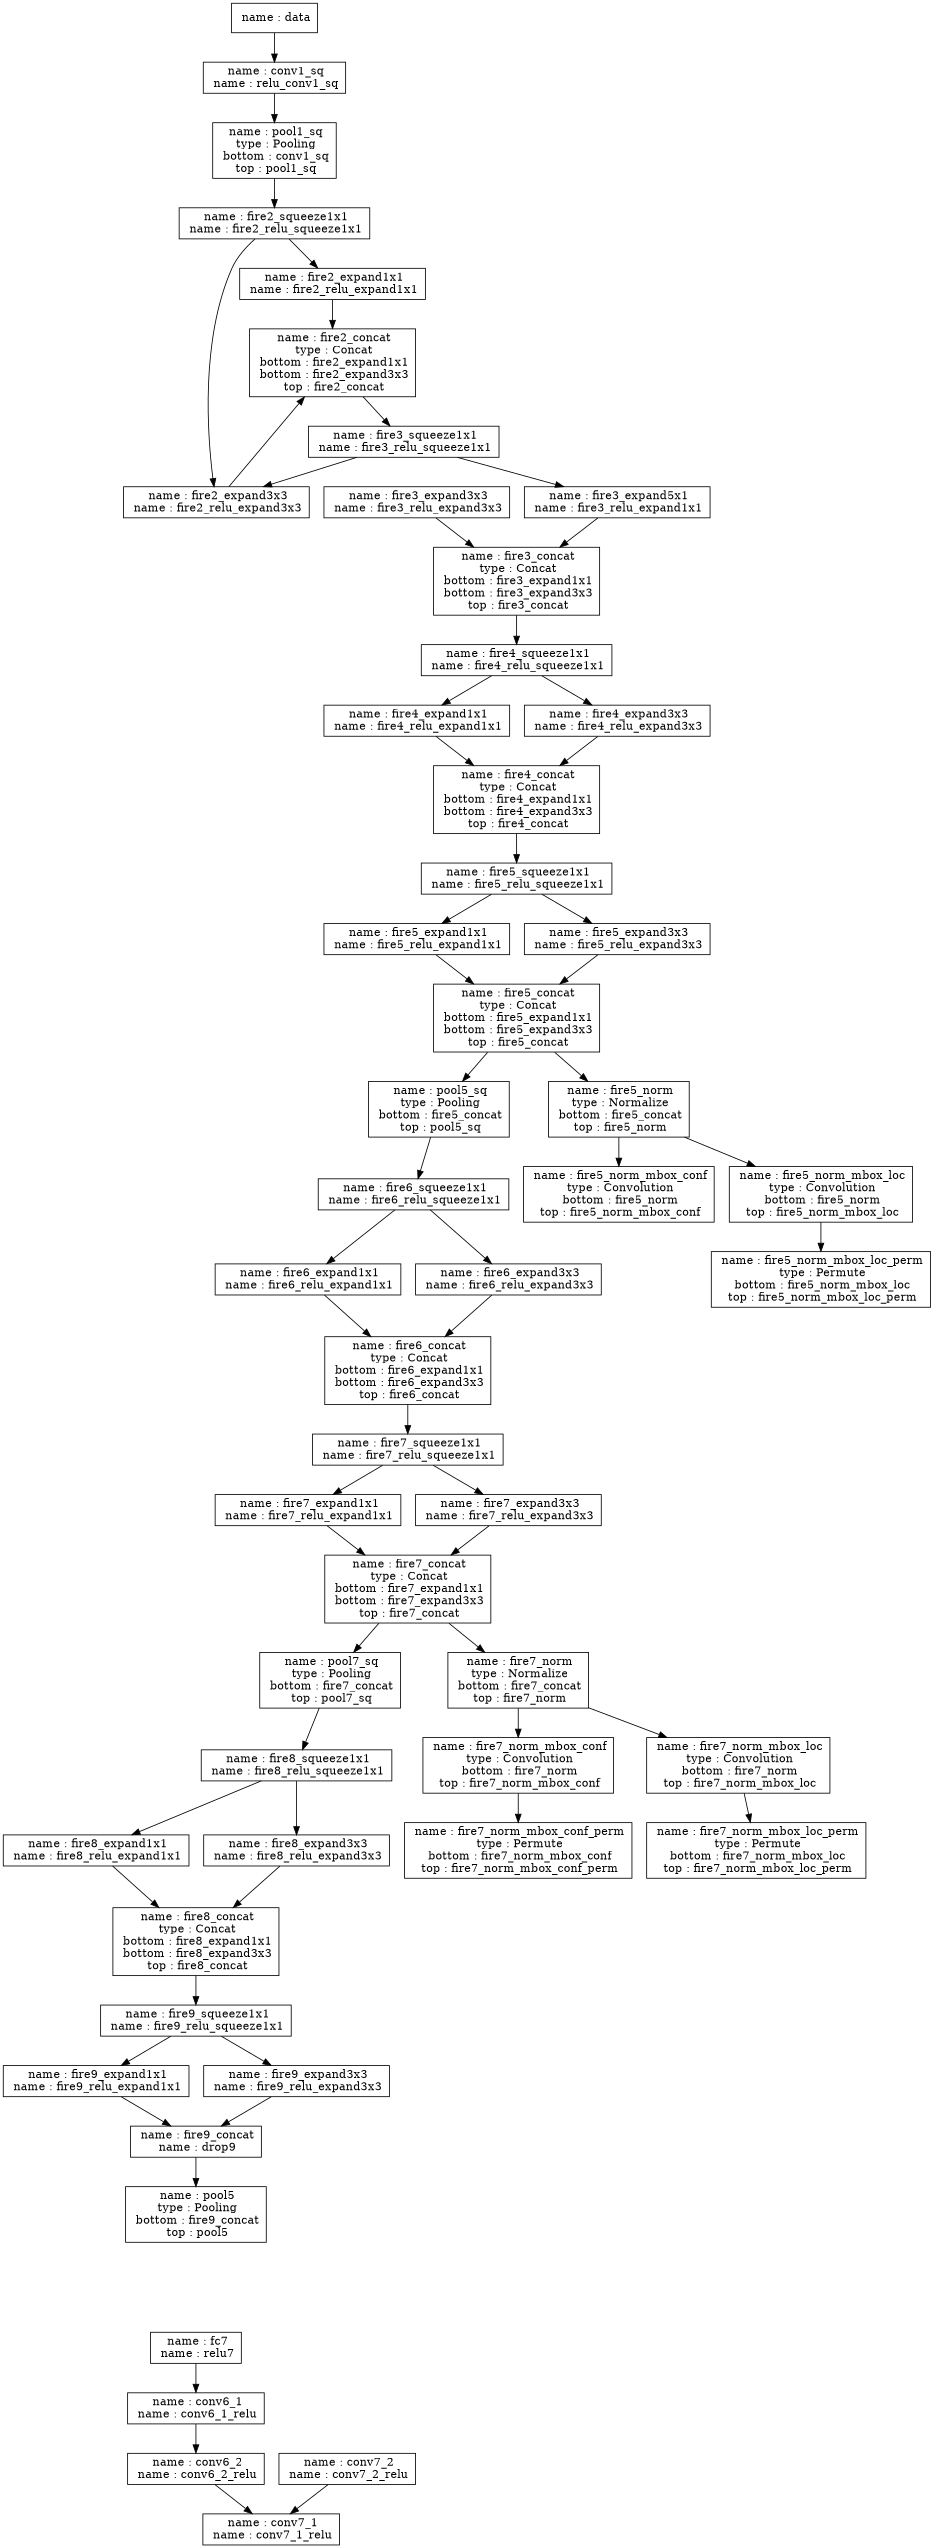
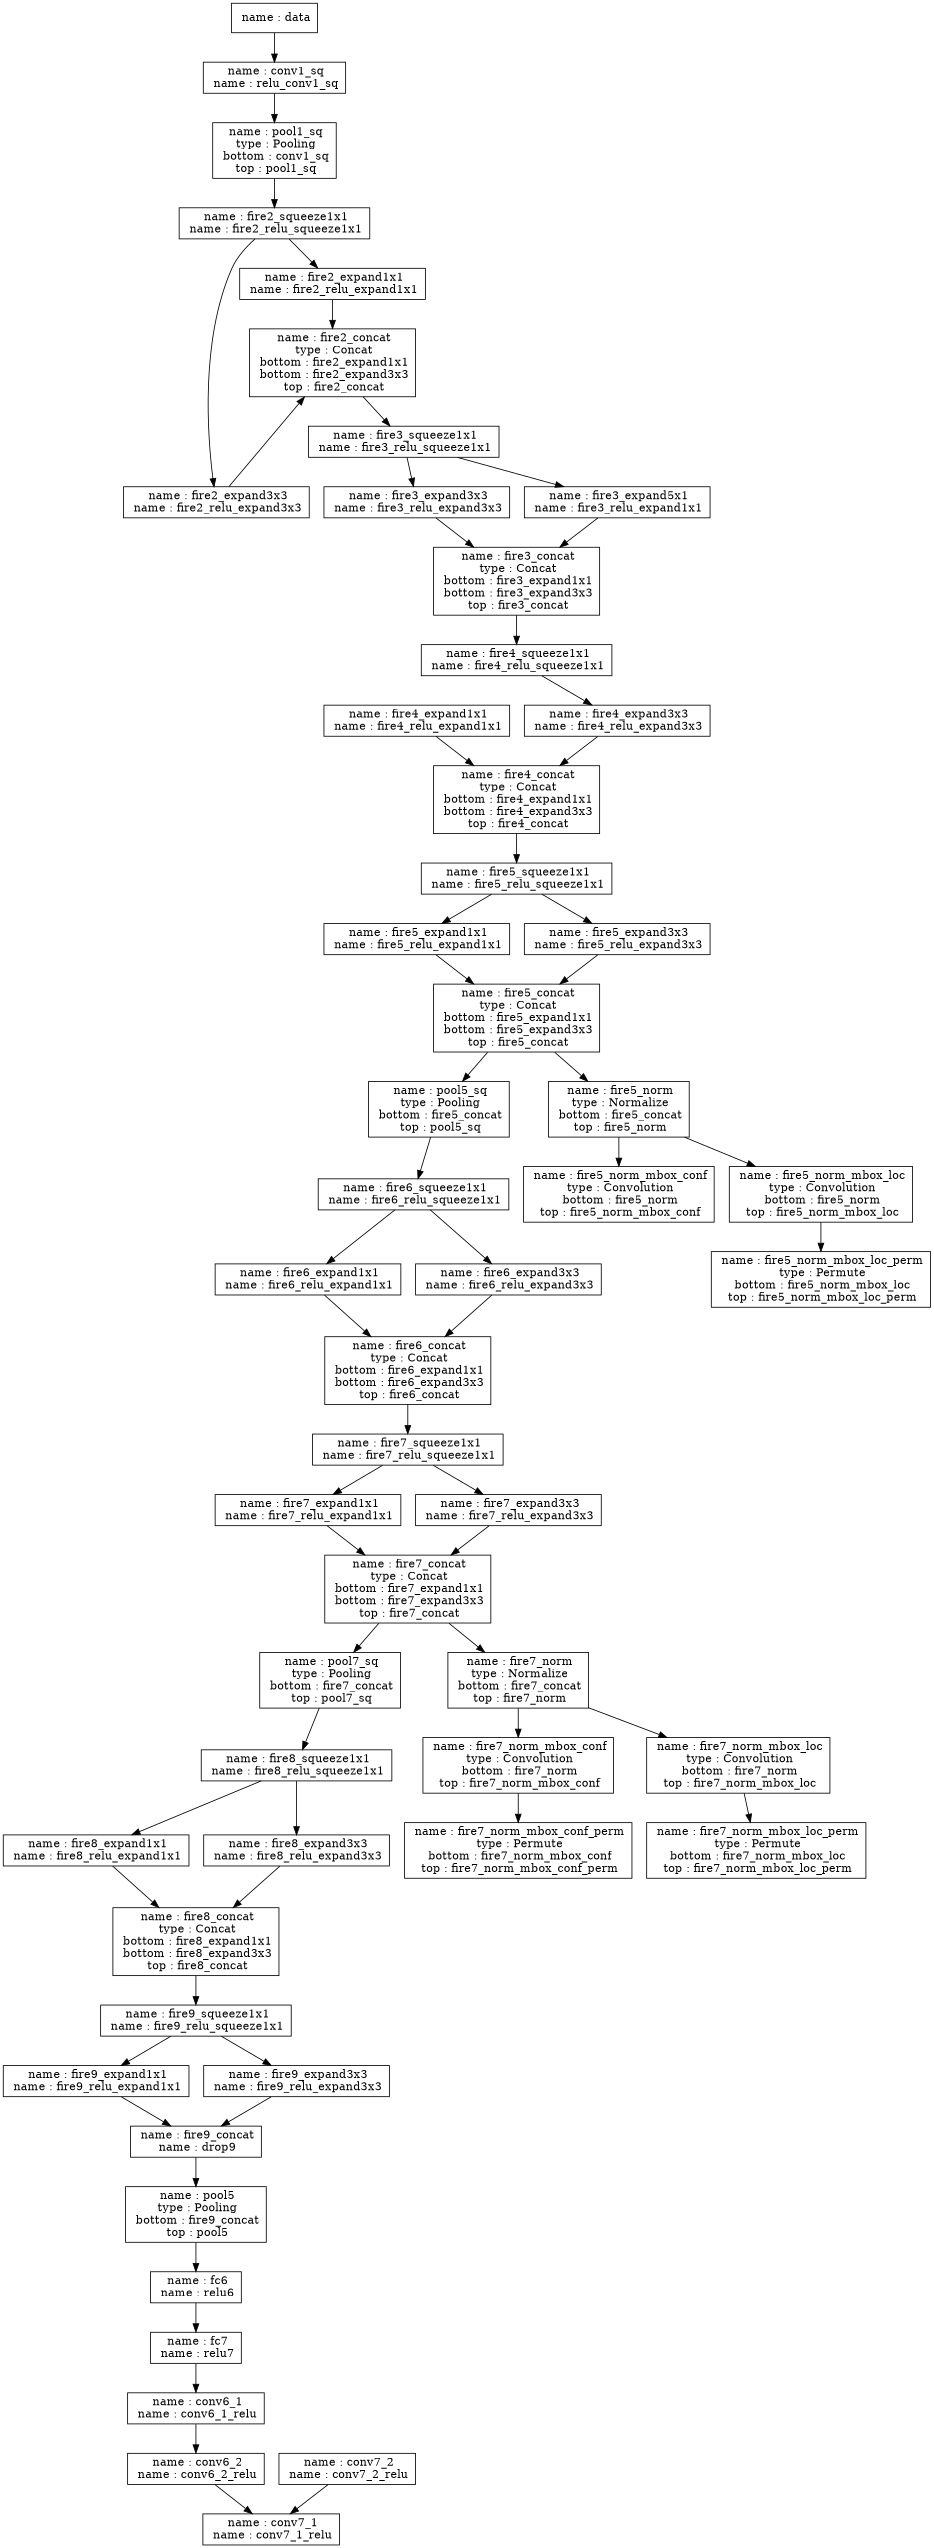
(314, 471) -> (409, 468)
(470, 688) -> none
none -> (196, 2287)
